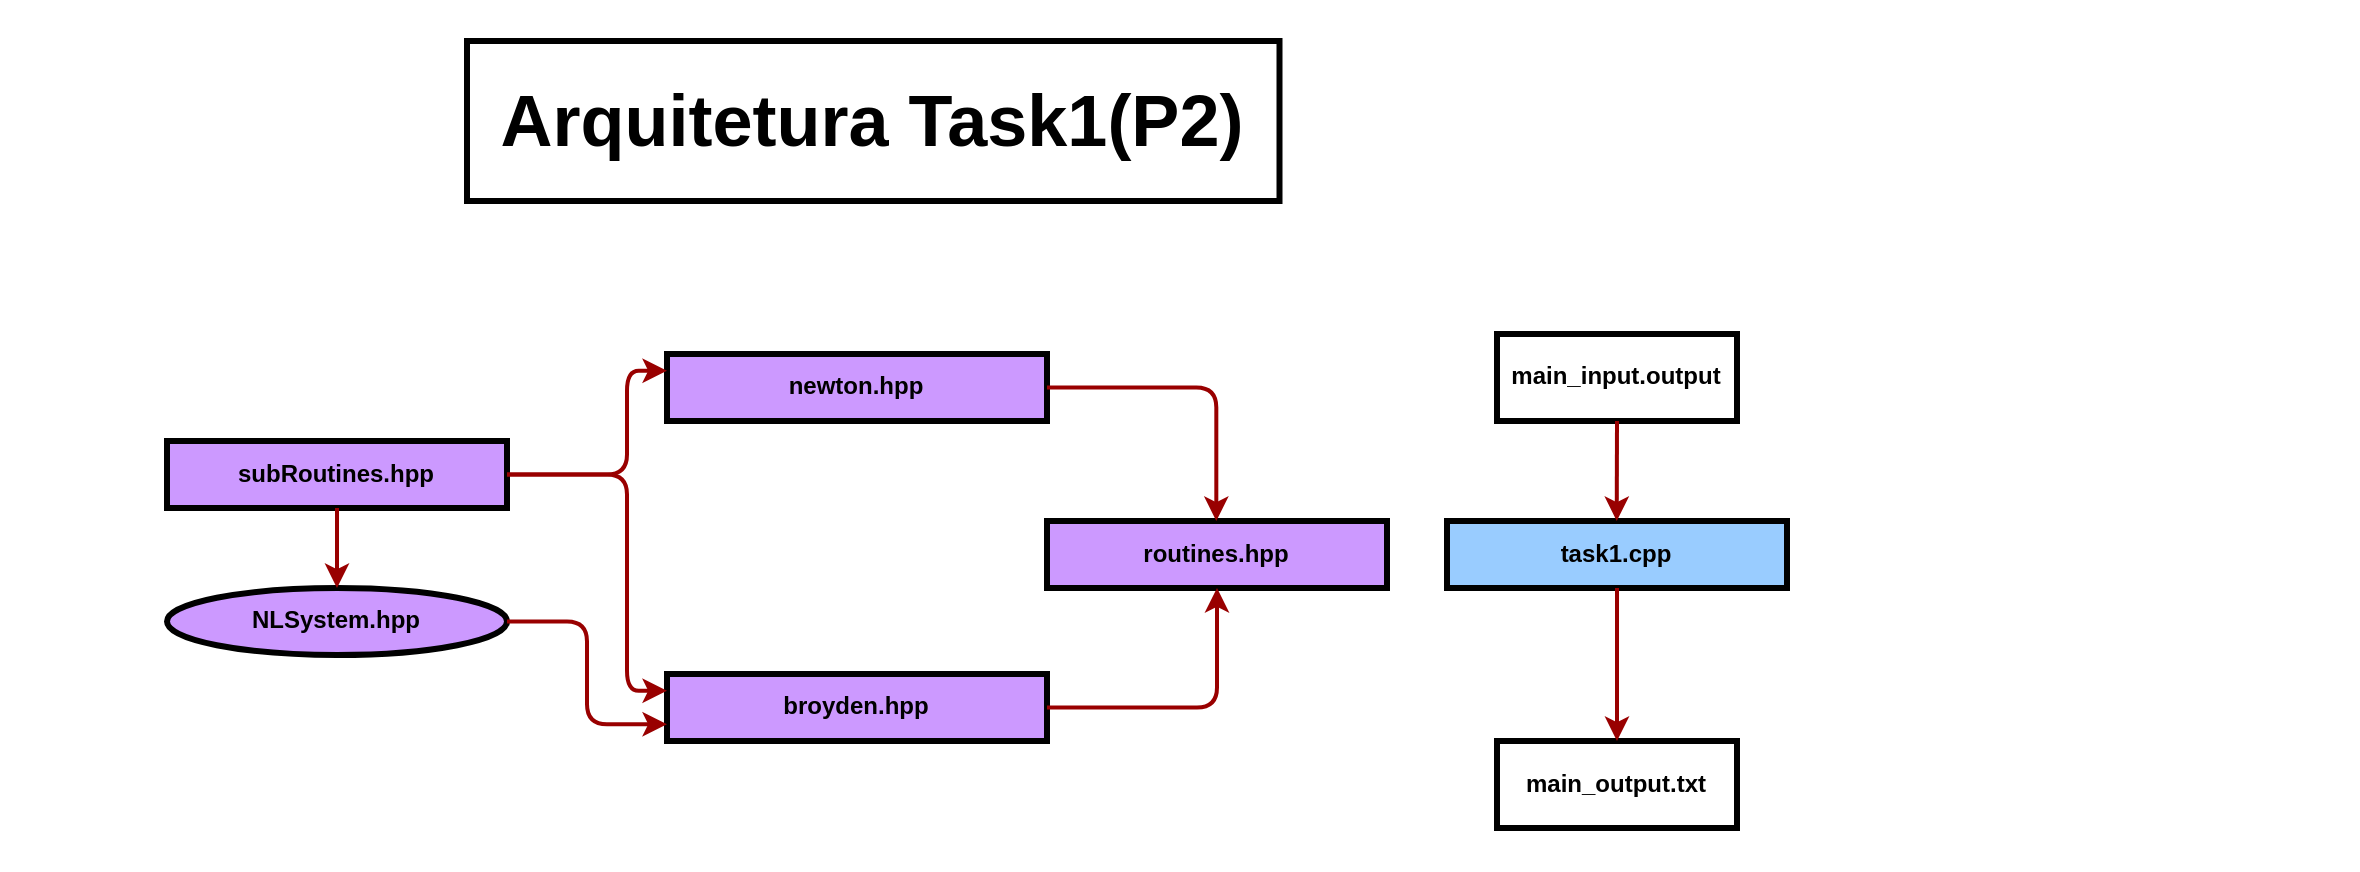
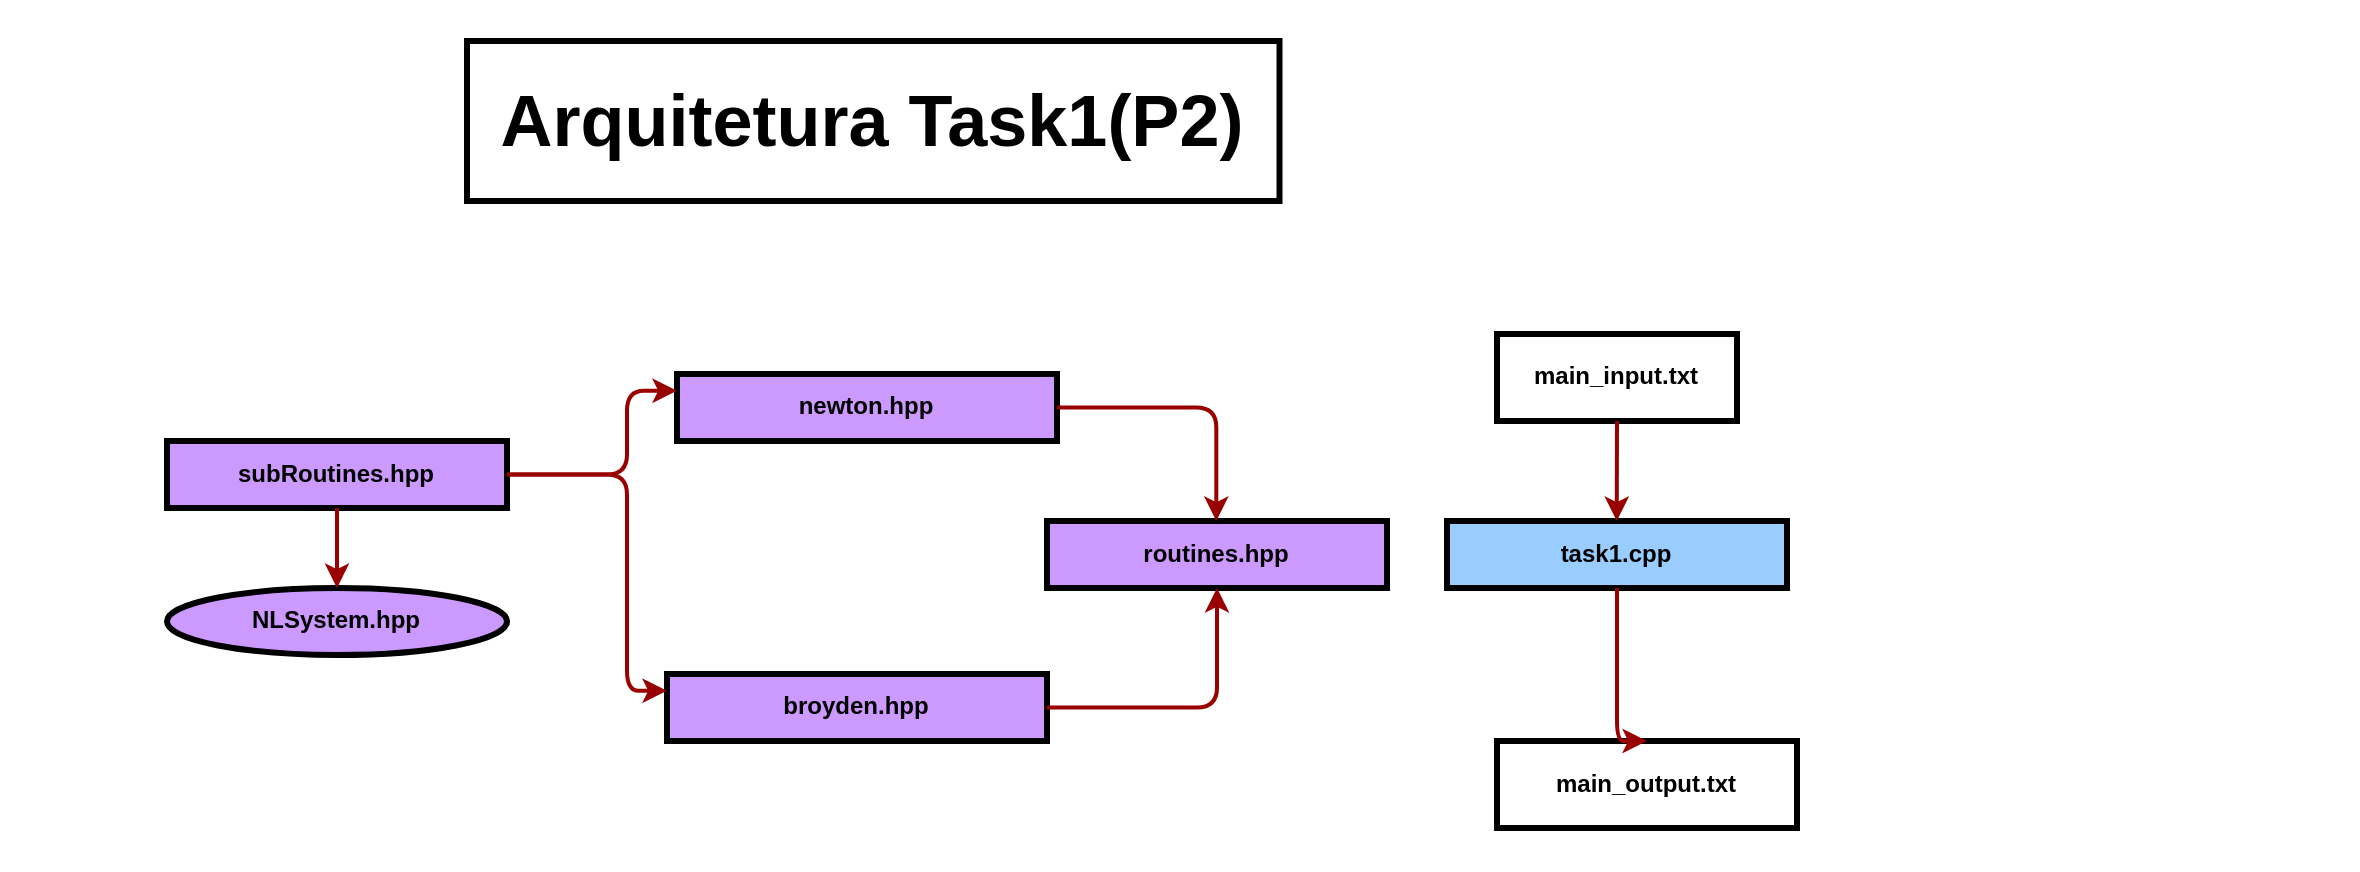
(1617, 377) -> (1617, 377)
(857, 388) -> (867, 408)
(587, 664) -> none
(1617, 785) -> (1647, 785)
